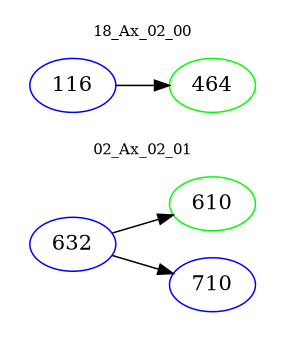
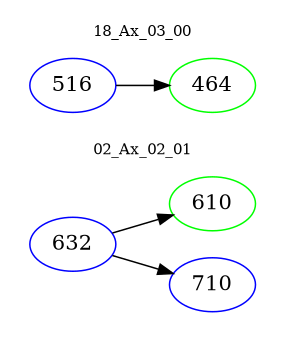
(143, 32) -> (143, 32)
(73, 85) -> (73, 85)
